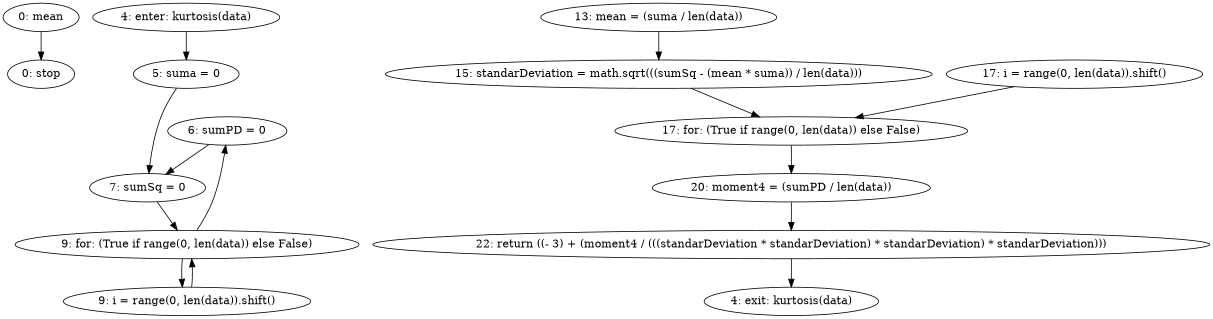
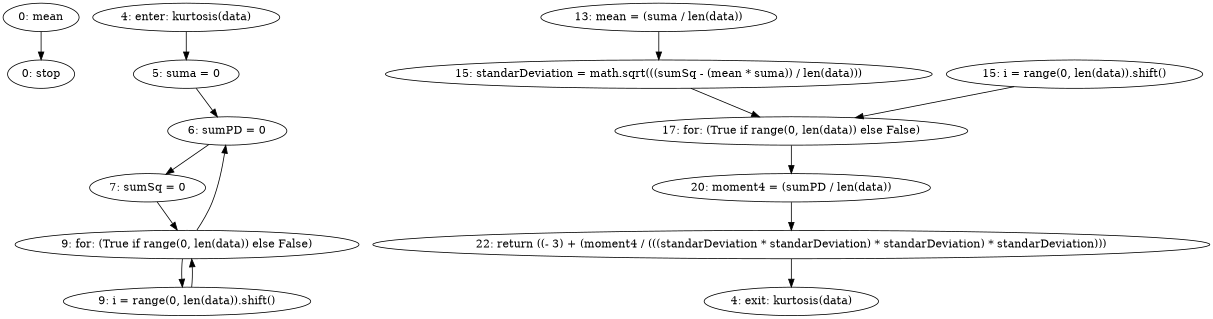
(1075, 74) -> (1075, 74)
(158, 125) -> (204, 99)
